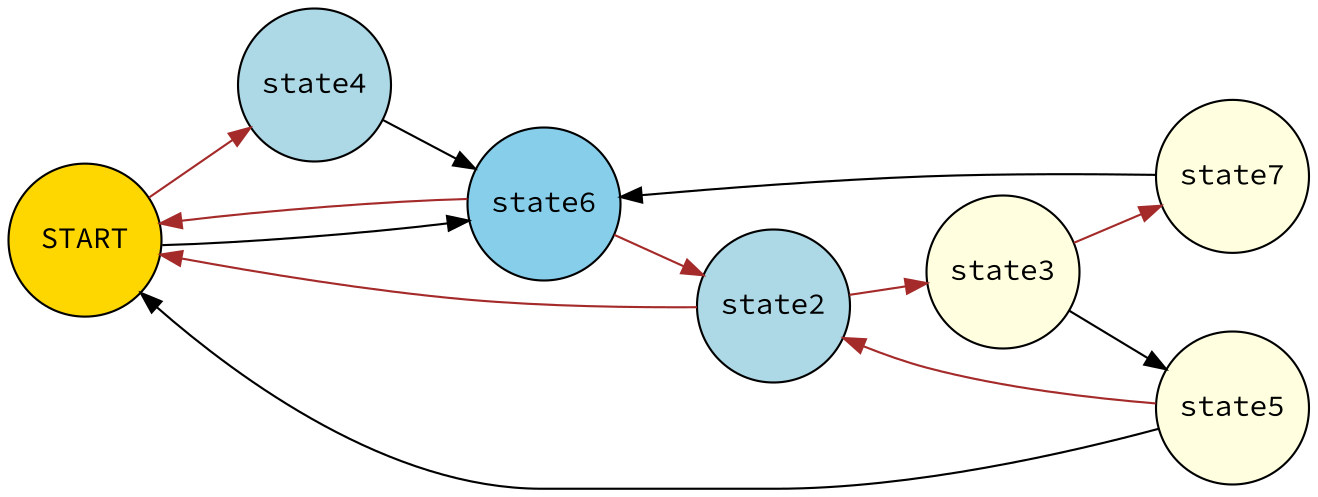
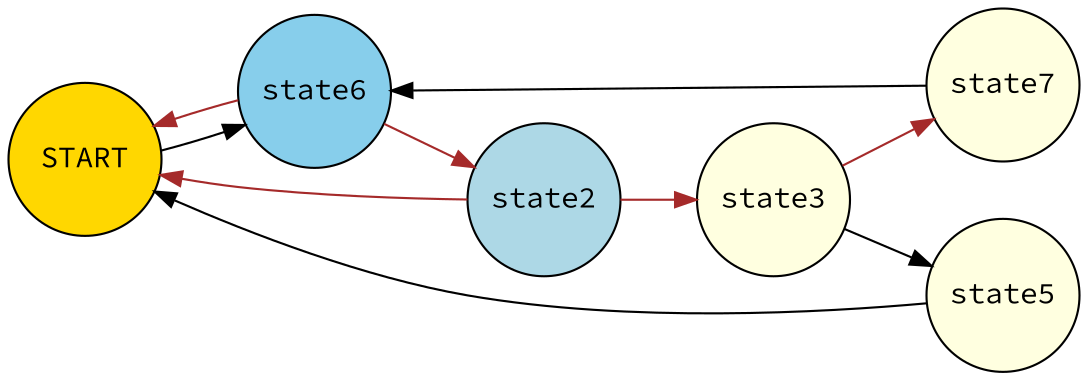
(314, 85) -> none
(1007, 385) -> none
